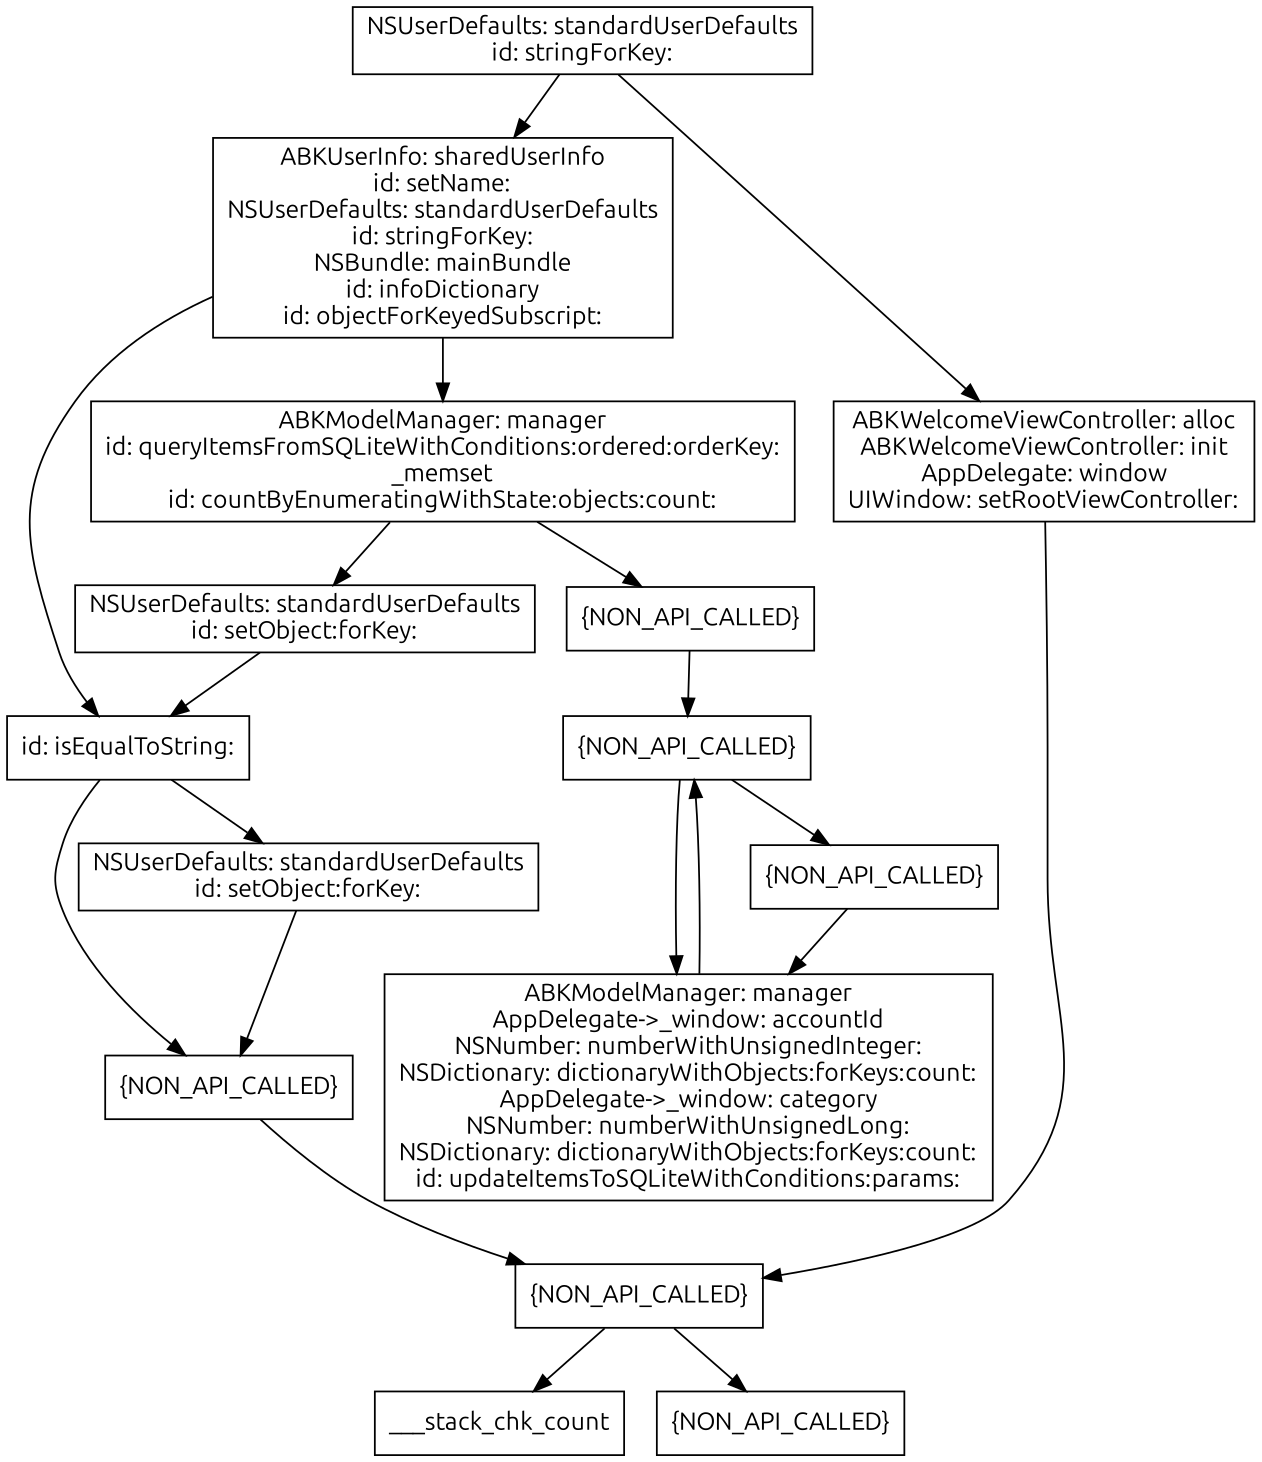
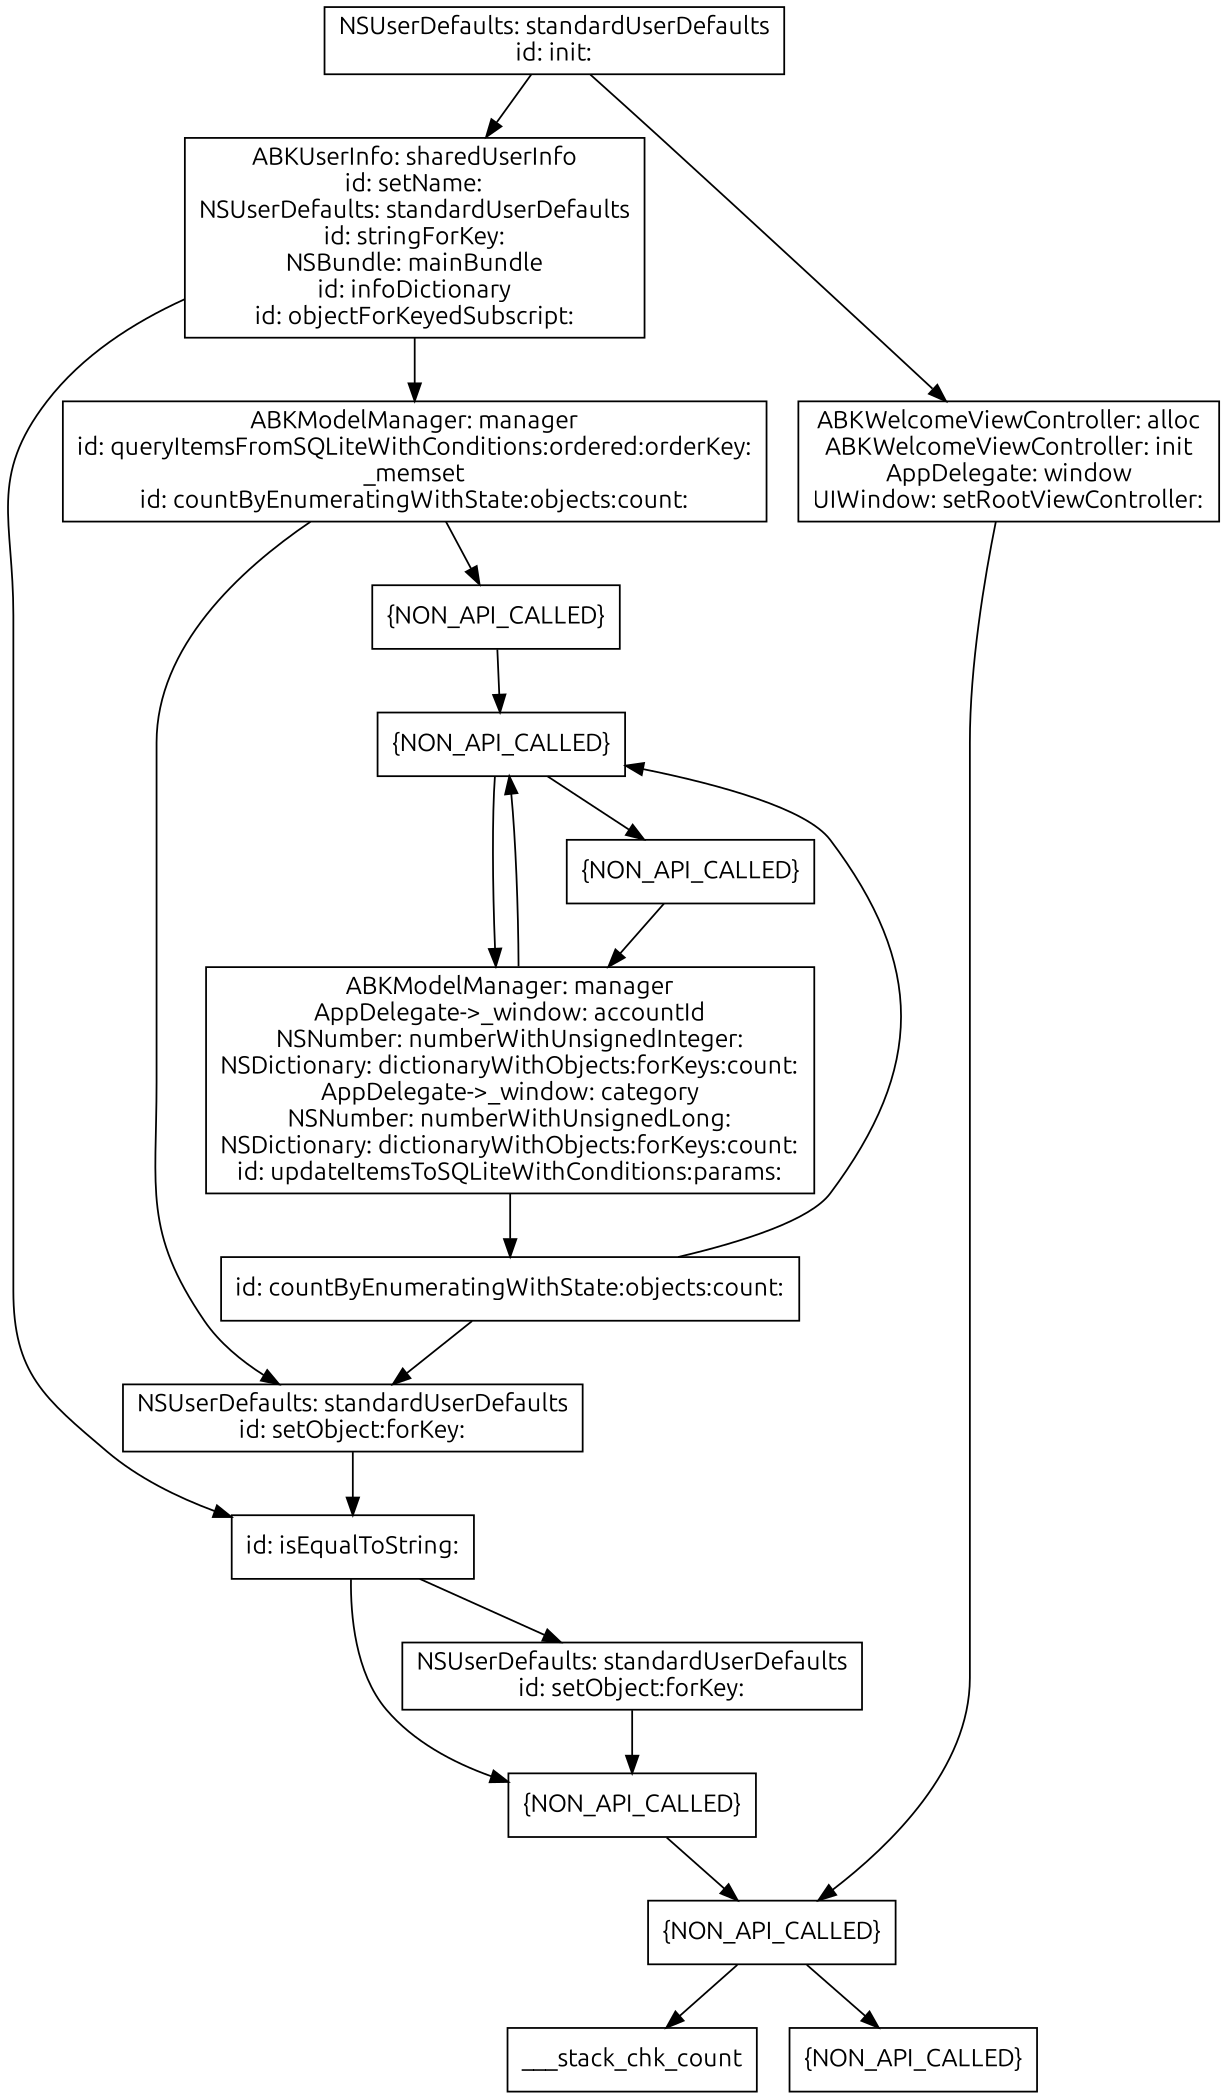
(583, 41) -> (554, 41)
none -> (510, 1289)
